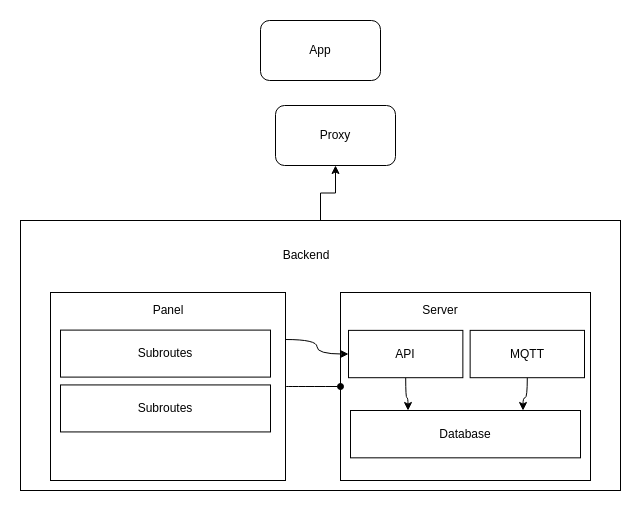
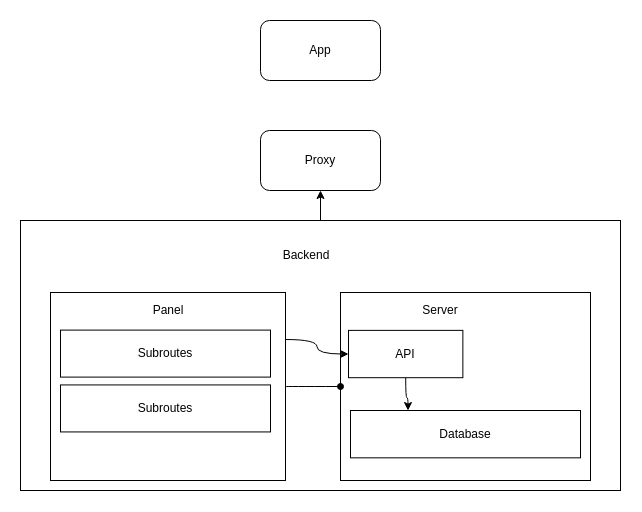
(336, 136) -> (321, 161)
(527, 354) -> none
(527, 395) -> none
